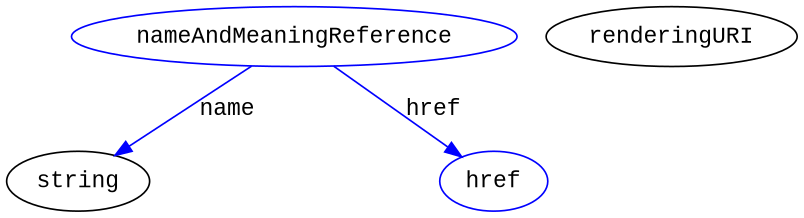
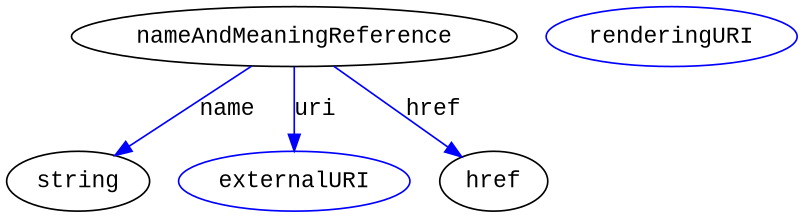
(294, 37) -> (294, 37)
(672, 37) -> (672, 37)
none -> (294, 181)
(494, 181) -> (494, 181)
